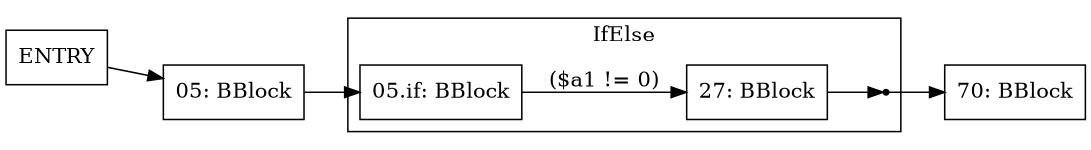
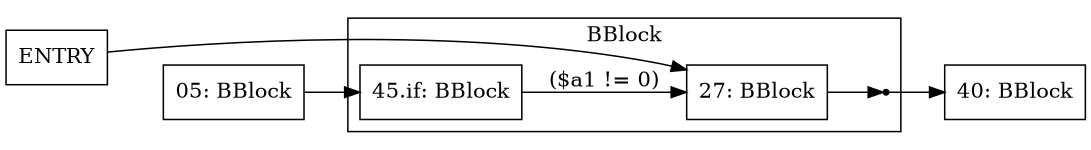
(624, 36) -> (624, 36)
(128, 71) -> (390, 40)
(441, 92) -> (441, 92)
(1015, 92) -> (1015, 92)
